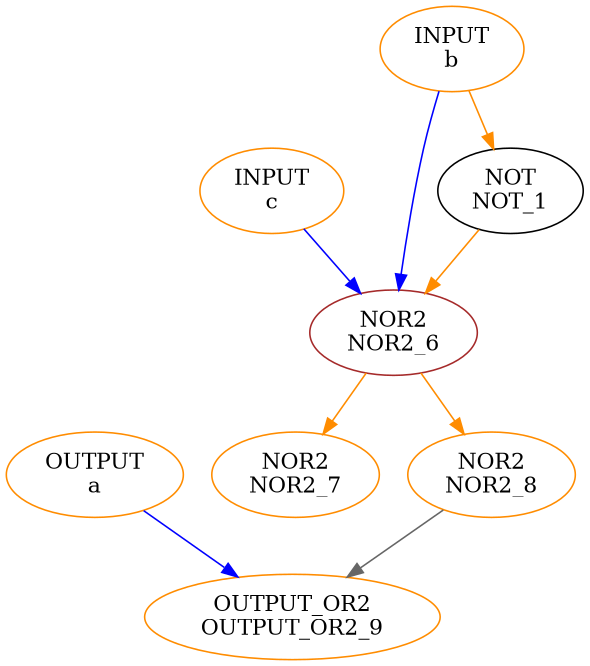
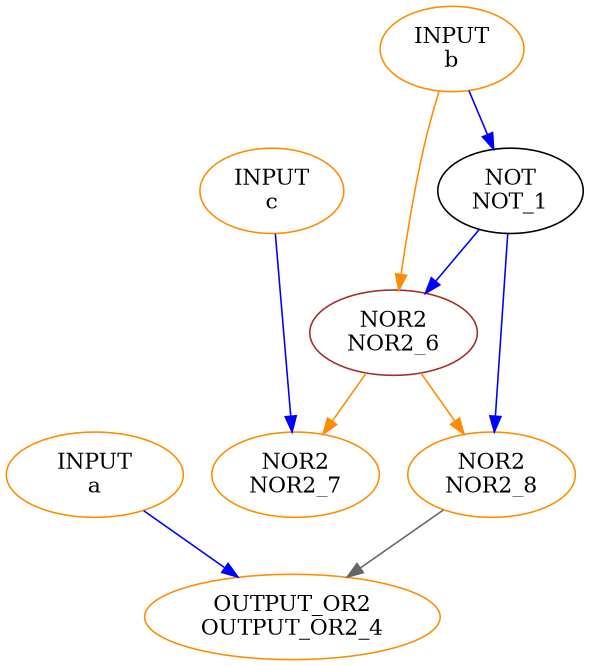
(478, 113) -> (478, 113)
(417, 182) -> (417, 182)
(327, 255) -> (283, 325)
(458, 255) -> (458, 255)
none -> (502, 325)
(95, 475) -> (95, 475)
(292, 617) -> (292, 617)
